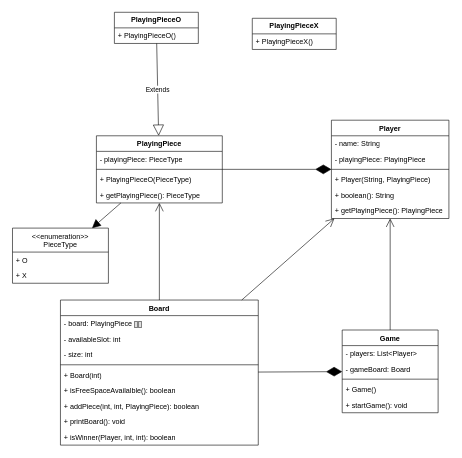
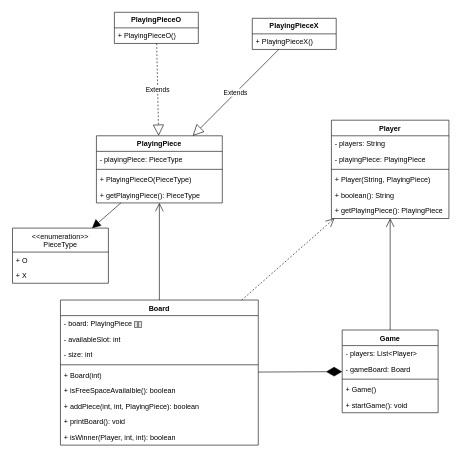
none -> (248, 80)
(157, 83) -> (157, 83)
(360, 144) -> (365, 144)
(270, 170) -> none
(287, 261) -> (287, 261)
